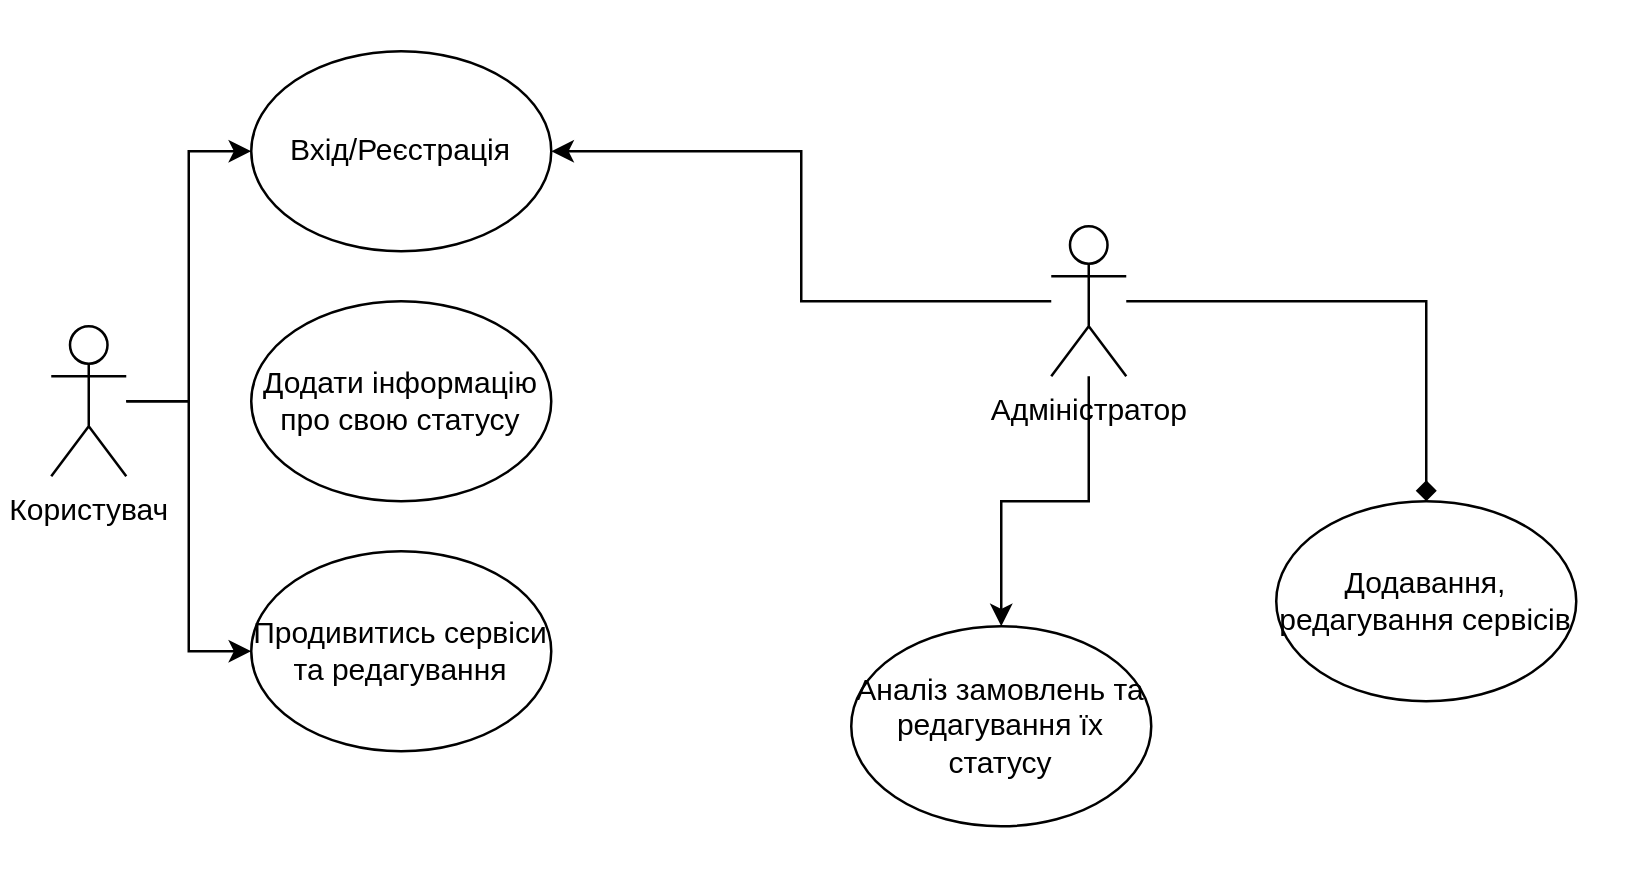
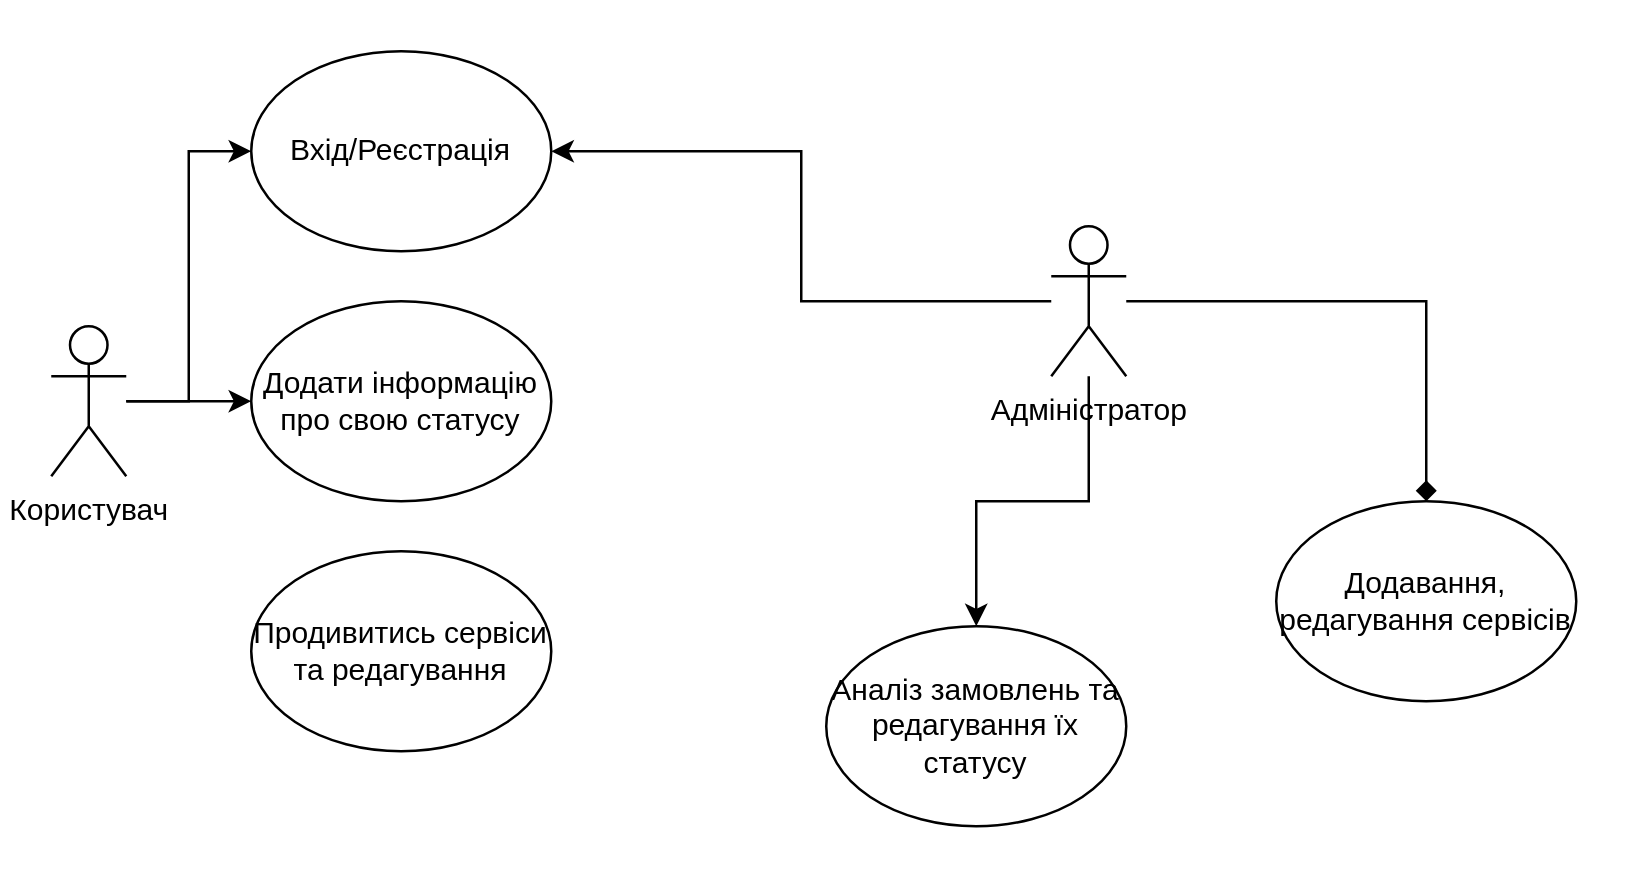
none -> (214, 401)
(189, 551) -> none
(1001, 726) -> (976, 726)
